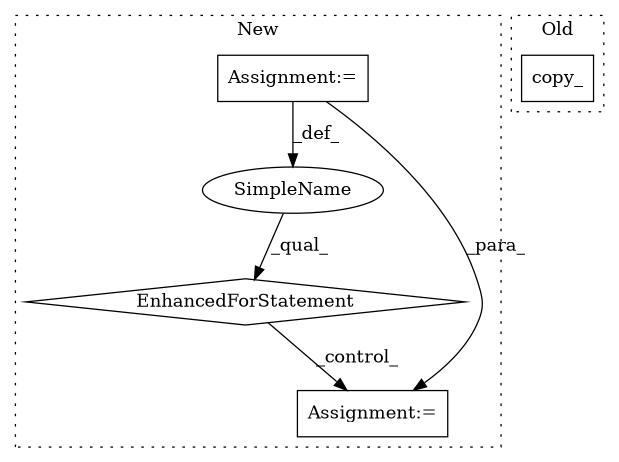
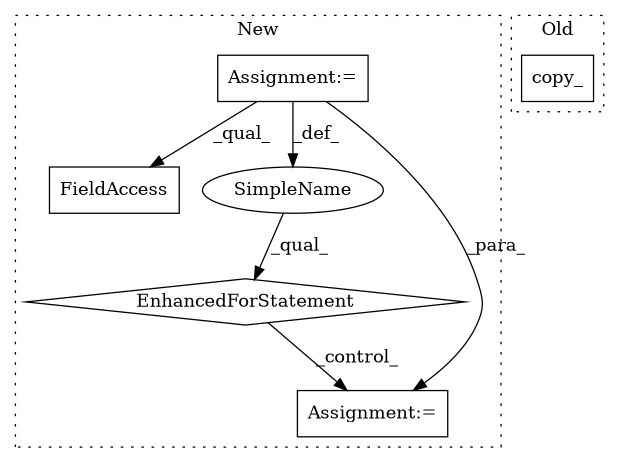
none -> (114, 190)
